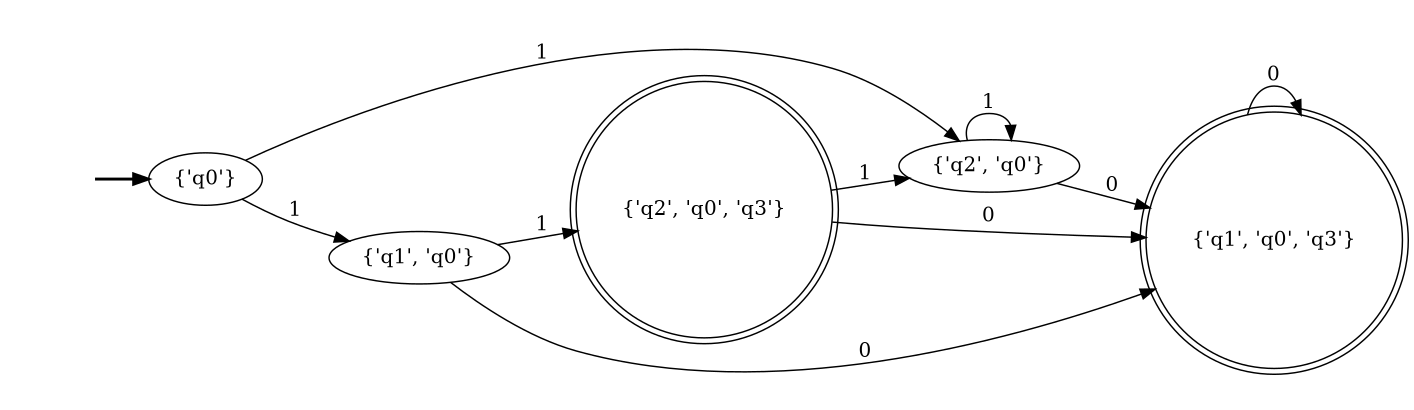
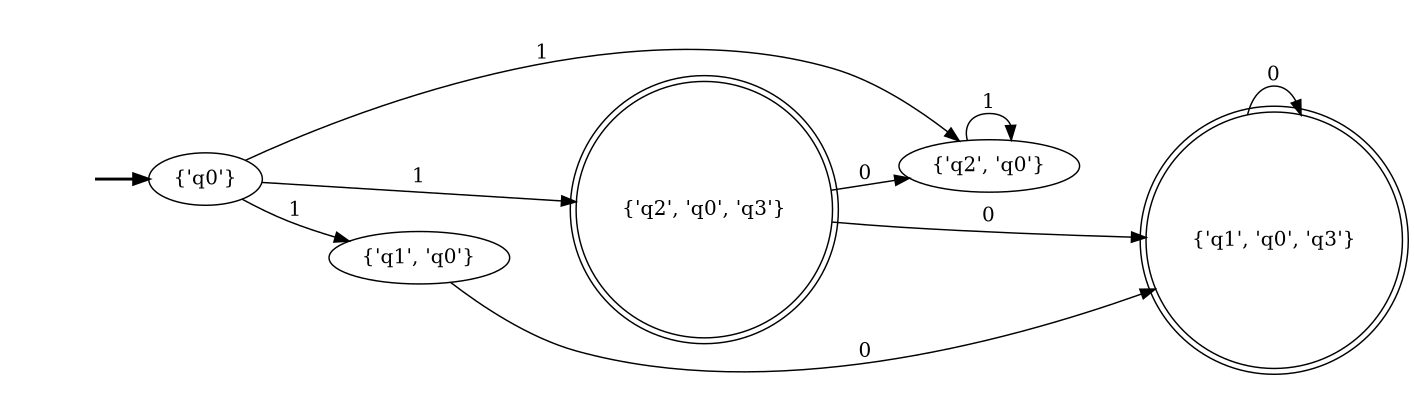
(866, 174) -> (866, 174)
(1096, 194) -> none
(530, 239) -> (411, 192)
